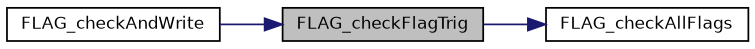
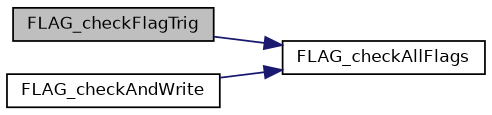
(242, 24) -> (242, 75)
